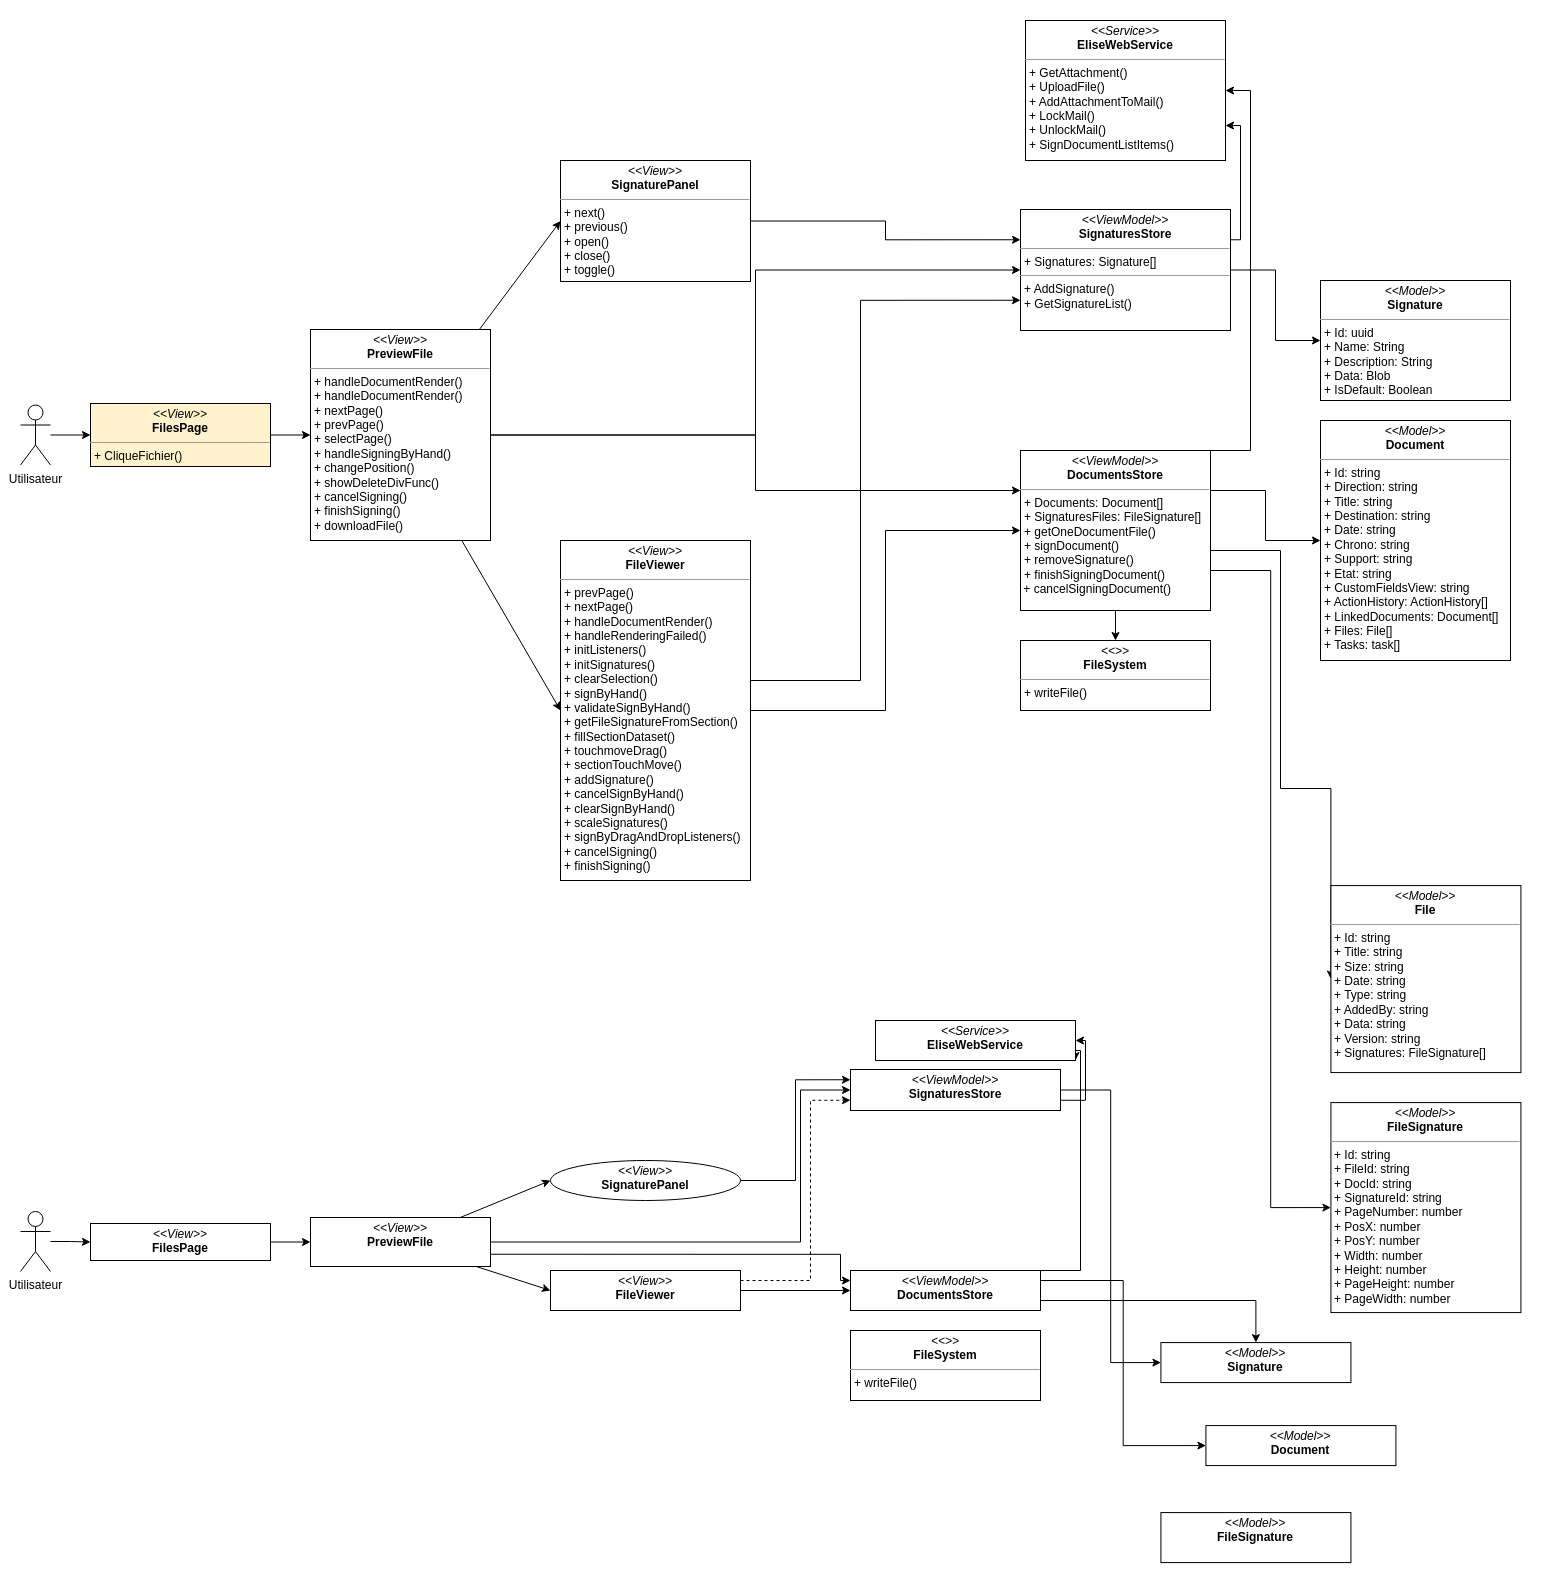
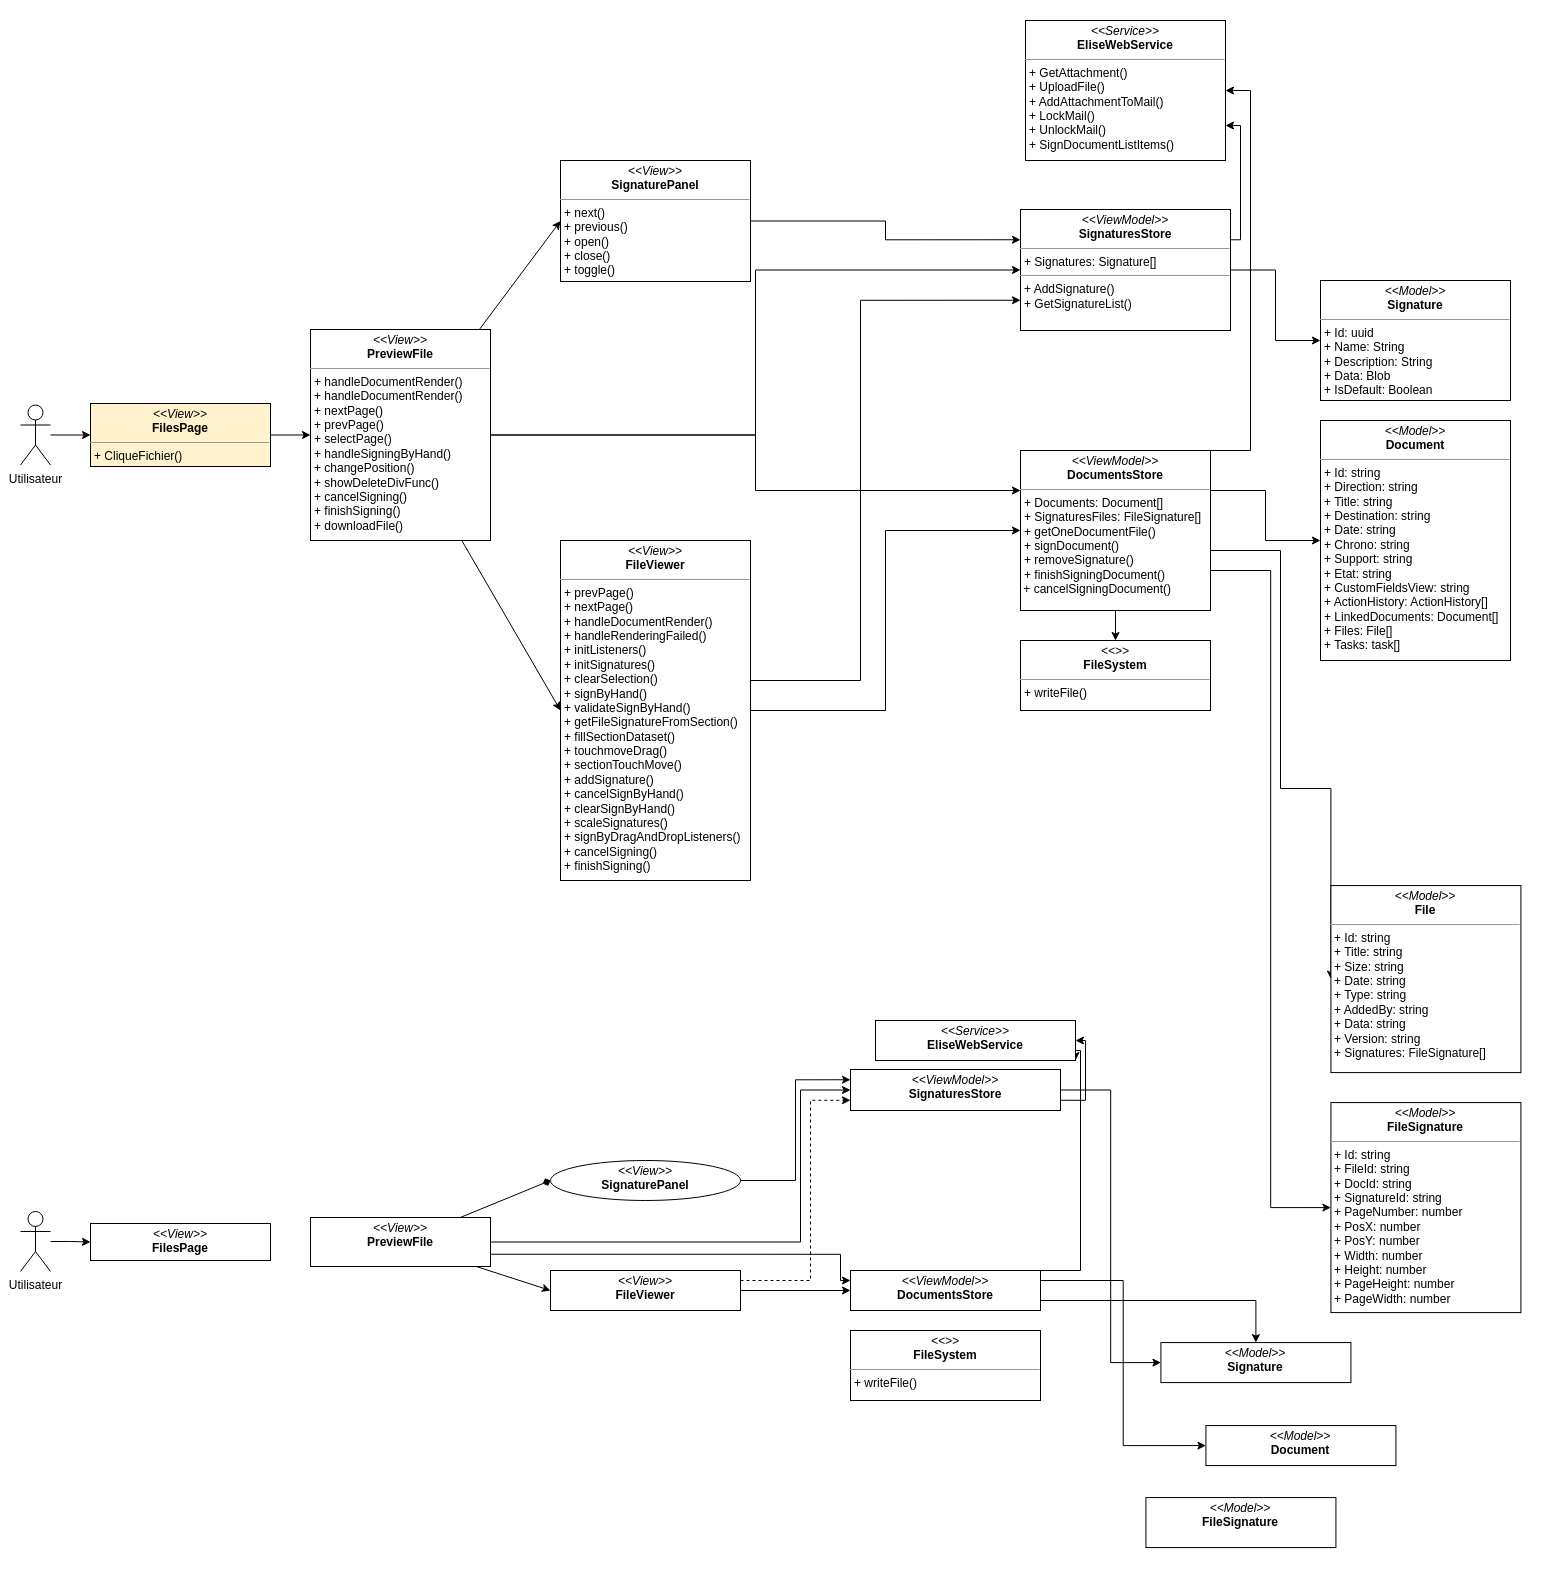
(543, 1184) -> (542, 1184)
(287, 1242) -> none
(1256, 1538) -> (1241, 1523)
